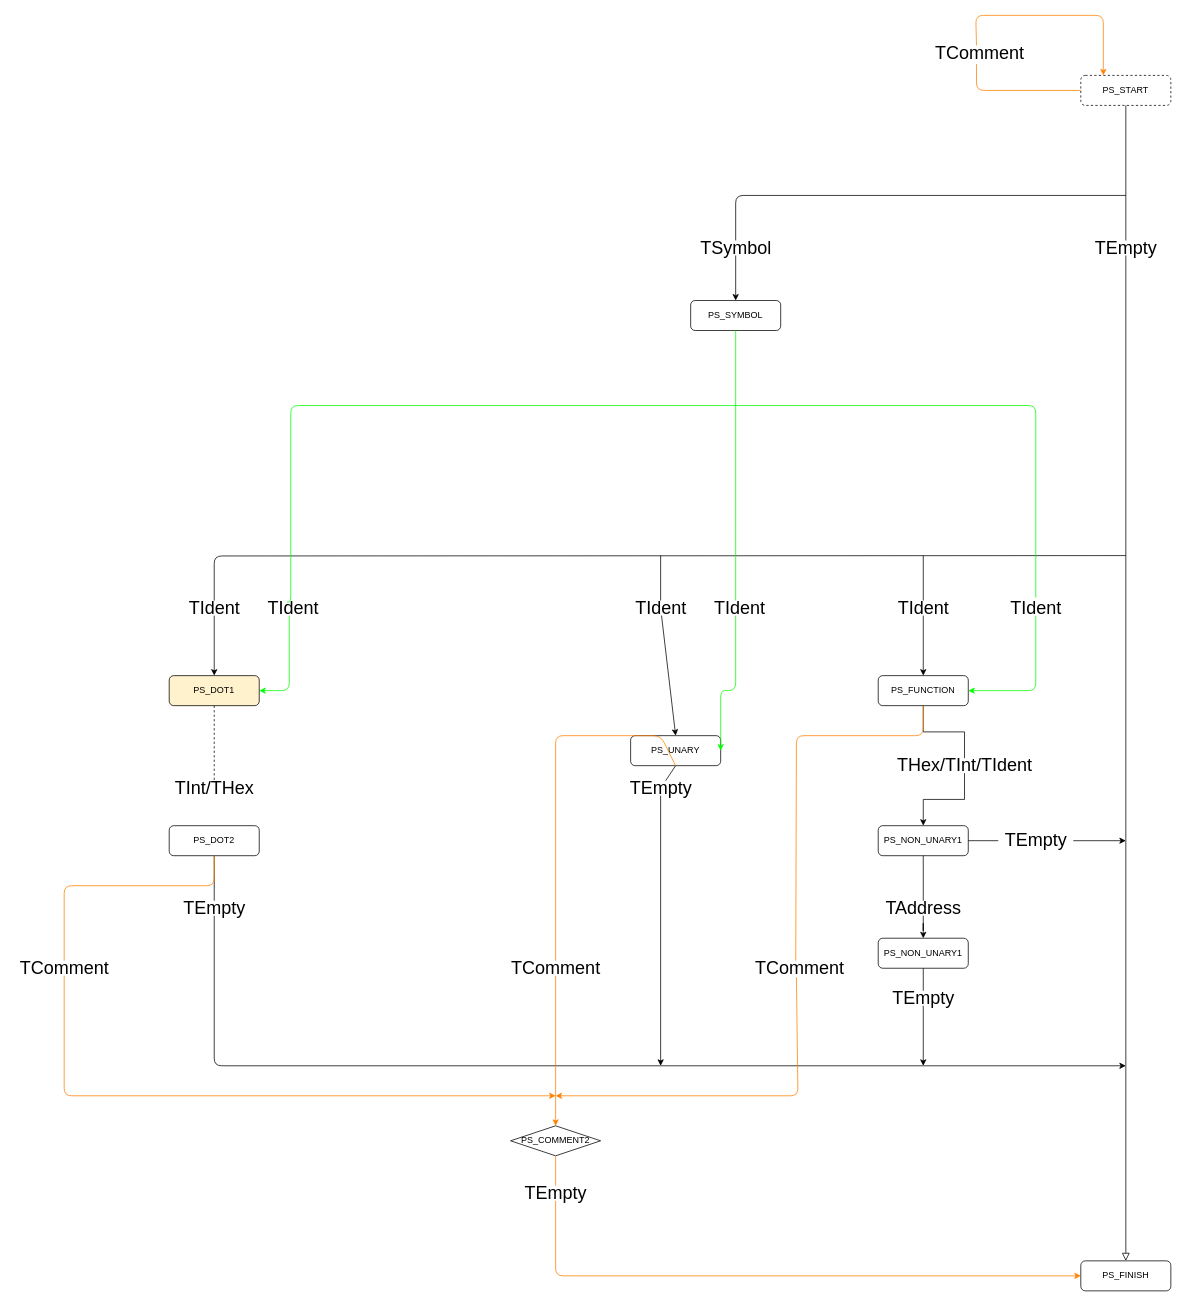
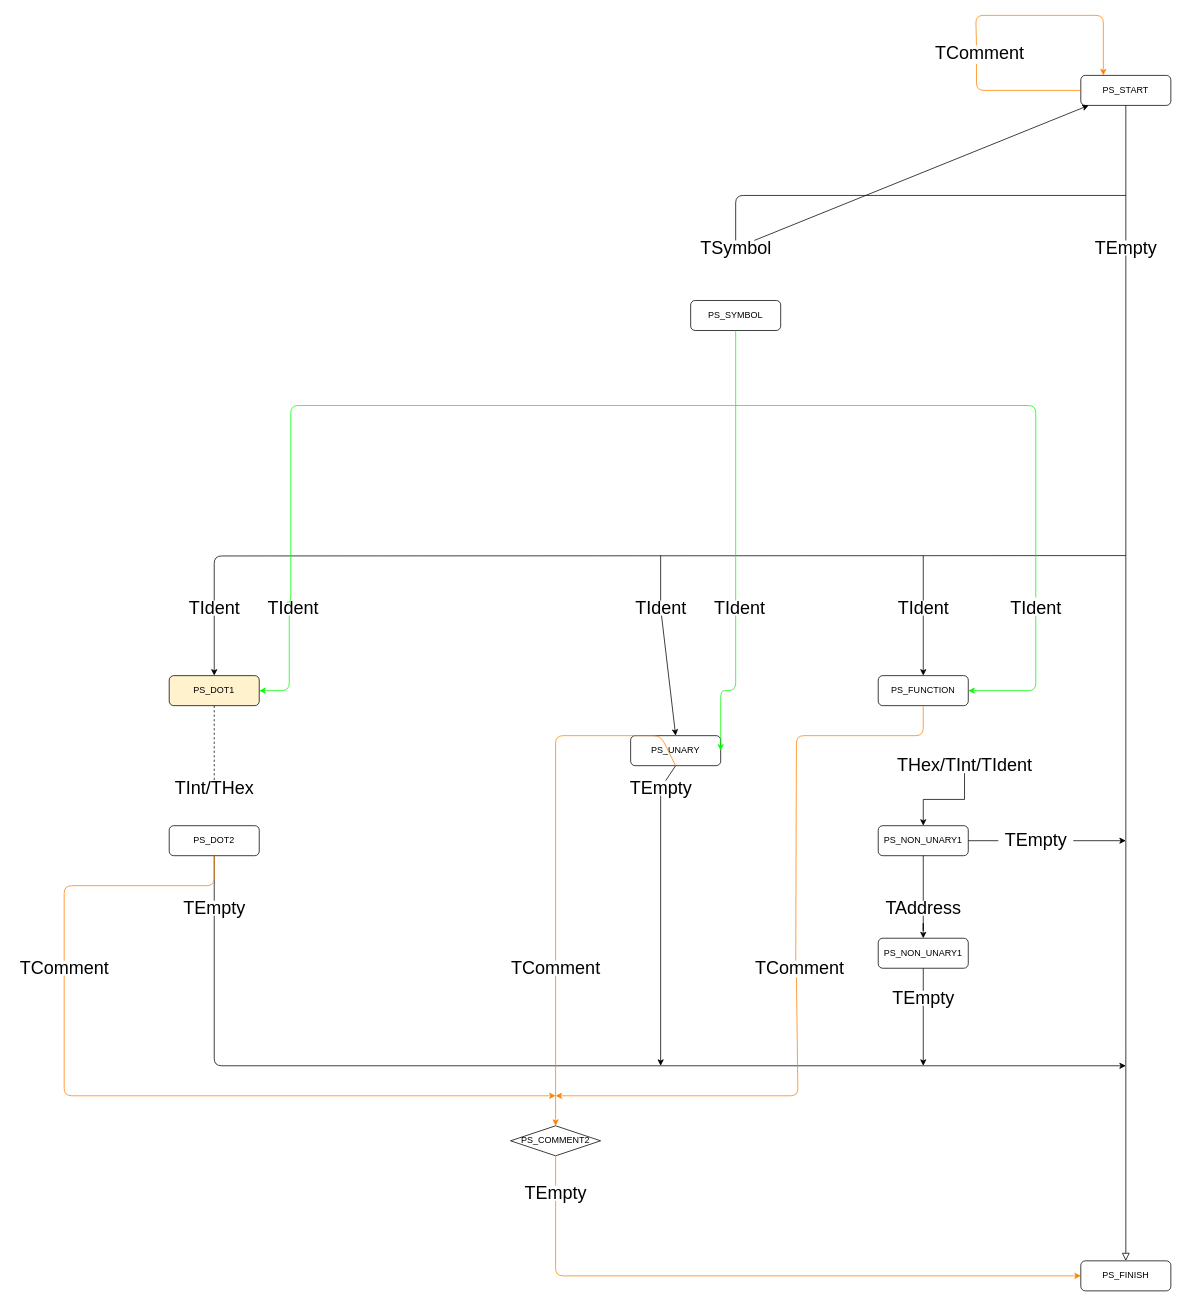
(1125, 90) -> (1125, 90)
(735, 275) -> (977, 150)
(957, 732) -> none
